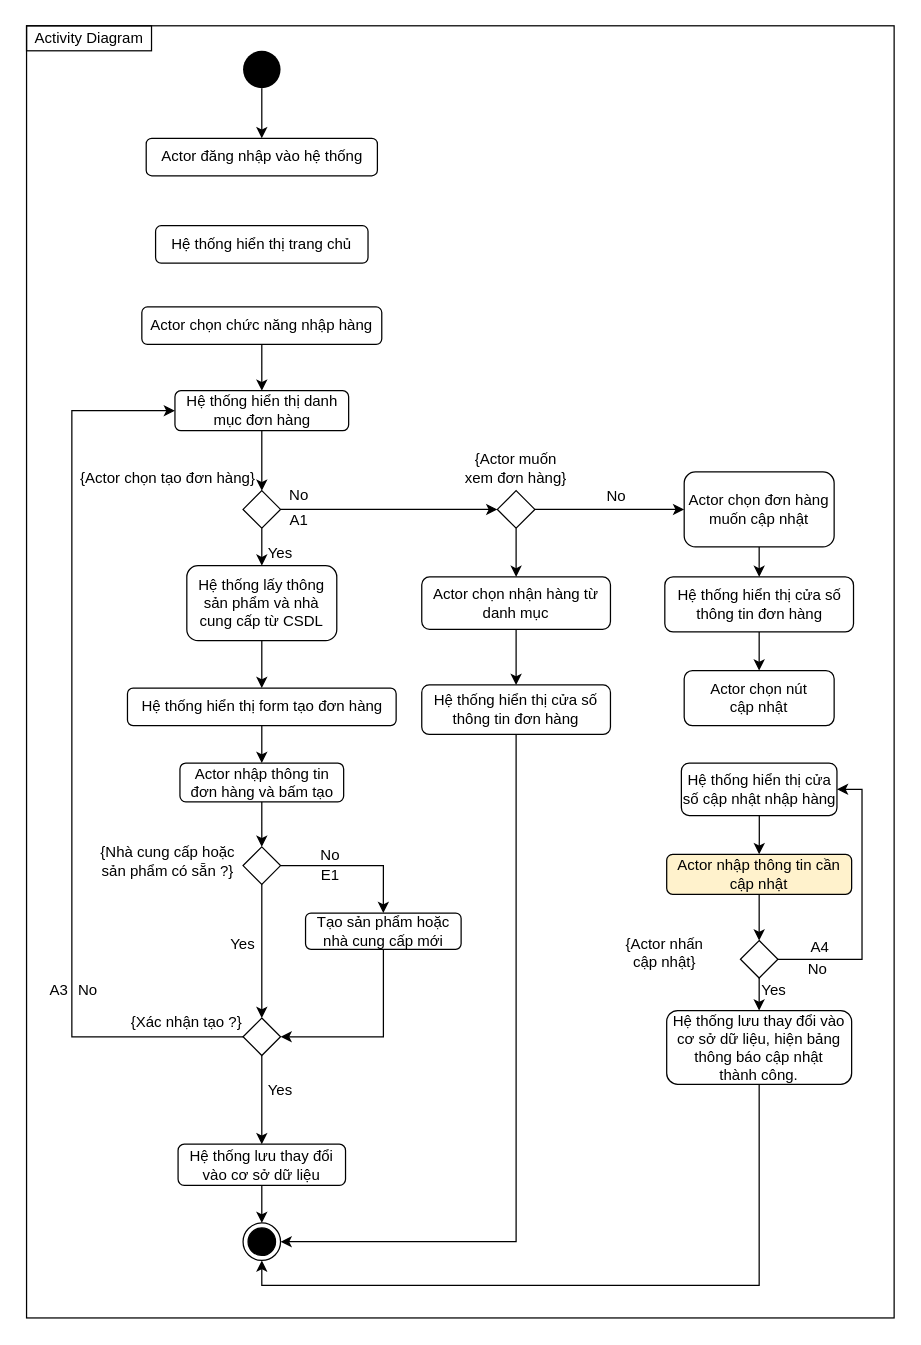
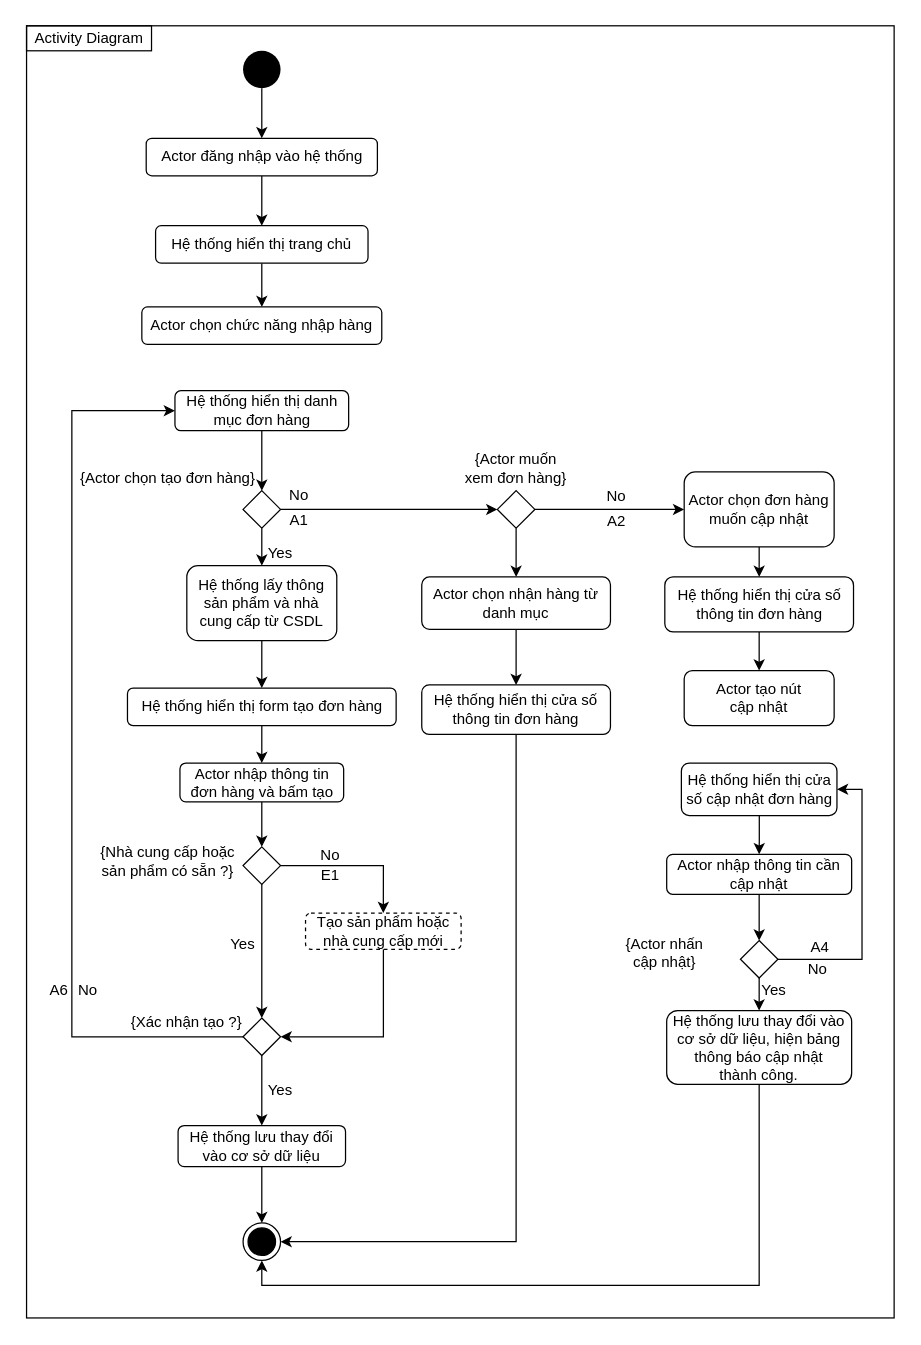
none -> (262, 197)
none -> (262, 287)
(262, 366) -> none
none -> (617, 522)
(759, 698) -> (759, 698)
(760, 789) -> (760, 789)
(759, 874) -> (759, 874)
(383, 931) -> (383, 931)
(59, 991) -> (59, 991)
(262, 1165) -> (262, 1146)
